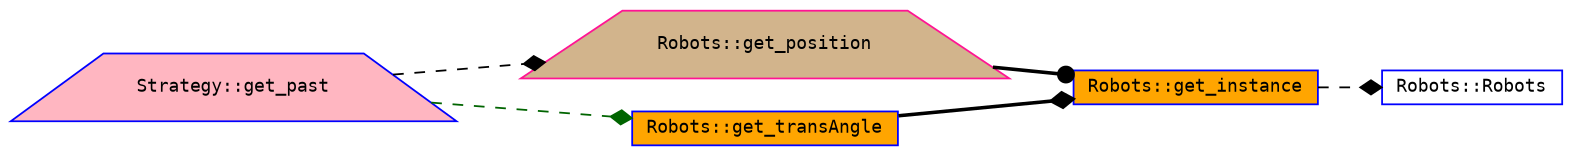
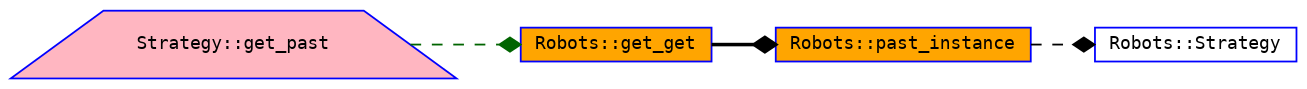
(765, 45) -> none
(1196, 87) -> (903, 45)
(1472, 87) -> (1196, 45)
(765, 128) -> (616, 45)
